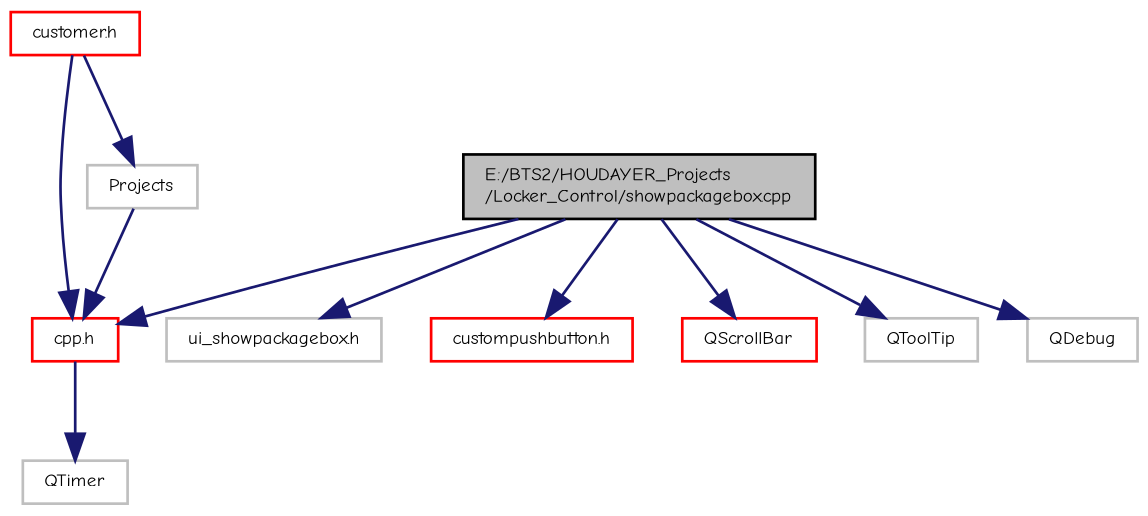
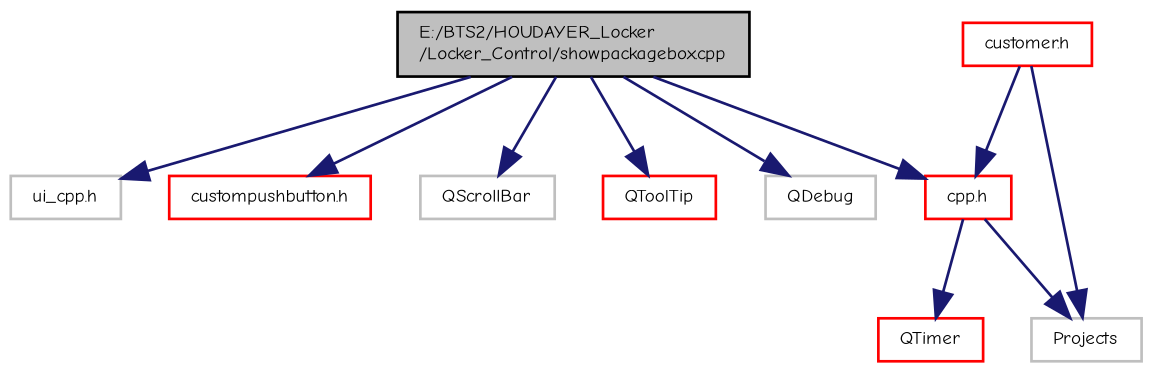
(639, 187) -> (573, 44)
(114, 251) -> (1019, 258)
(274, 340) -> (66, 197)
(749, 340) -> (488, 197)
(921, 340) -> (659, 197)
(75, 482) -> (931, 340)
